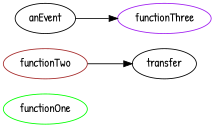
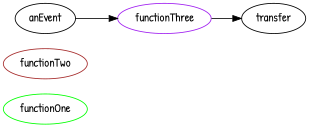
(106, 64) -> (222, 18)
